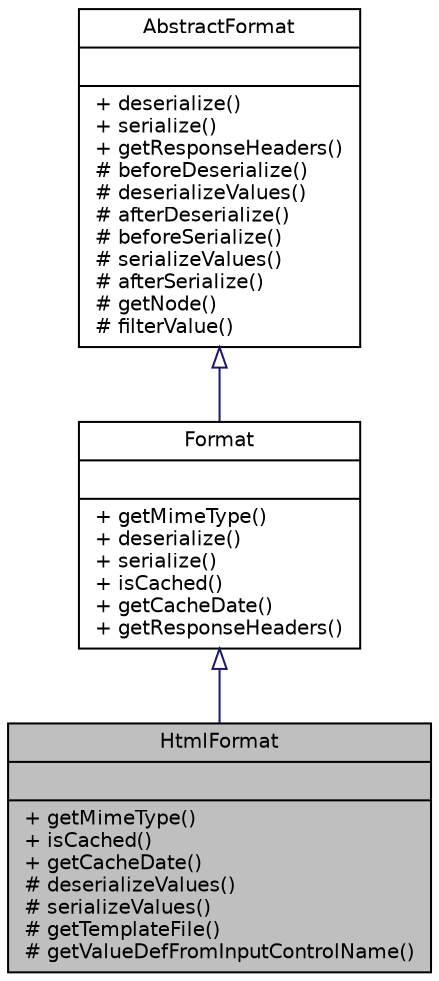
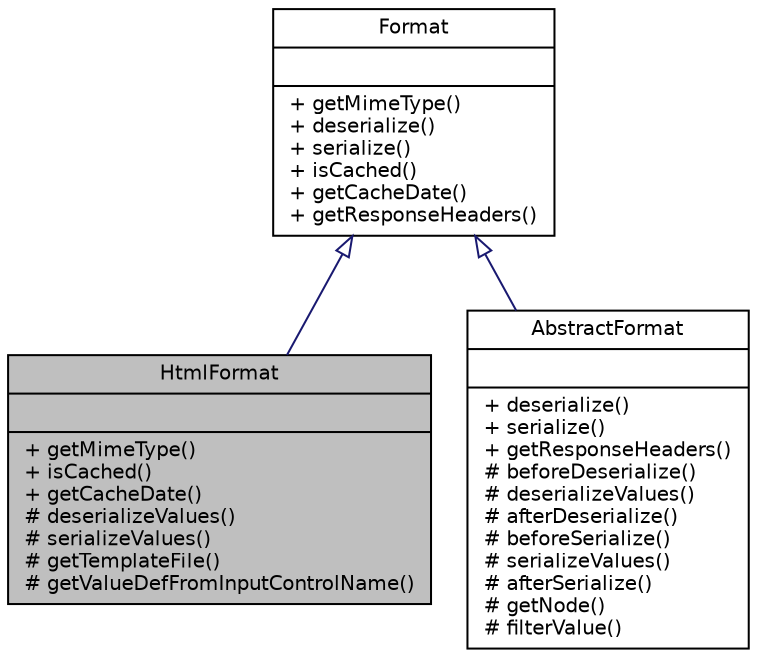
(220, 394) -> (501, 282)
